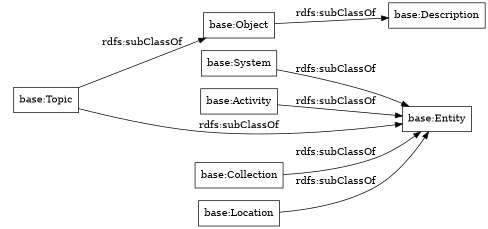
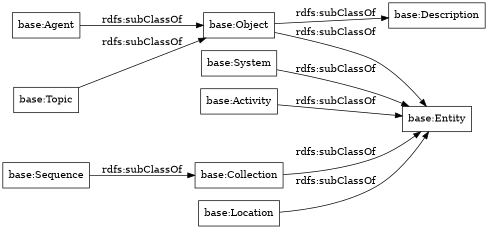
none -> (46, 25)
(236, 133) -> (355, 53)
none -> (46, 175)
